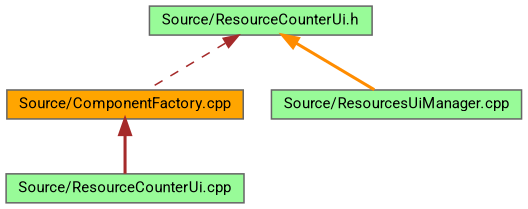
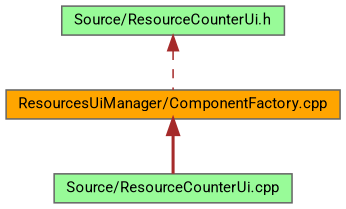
(125, 104) -> (173, 104)
(396, 104) -> none
